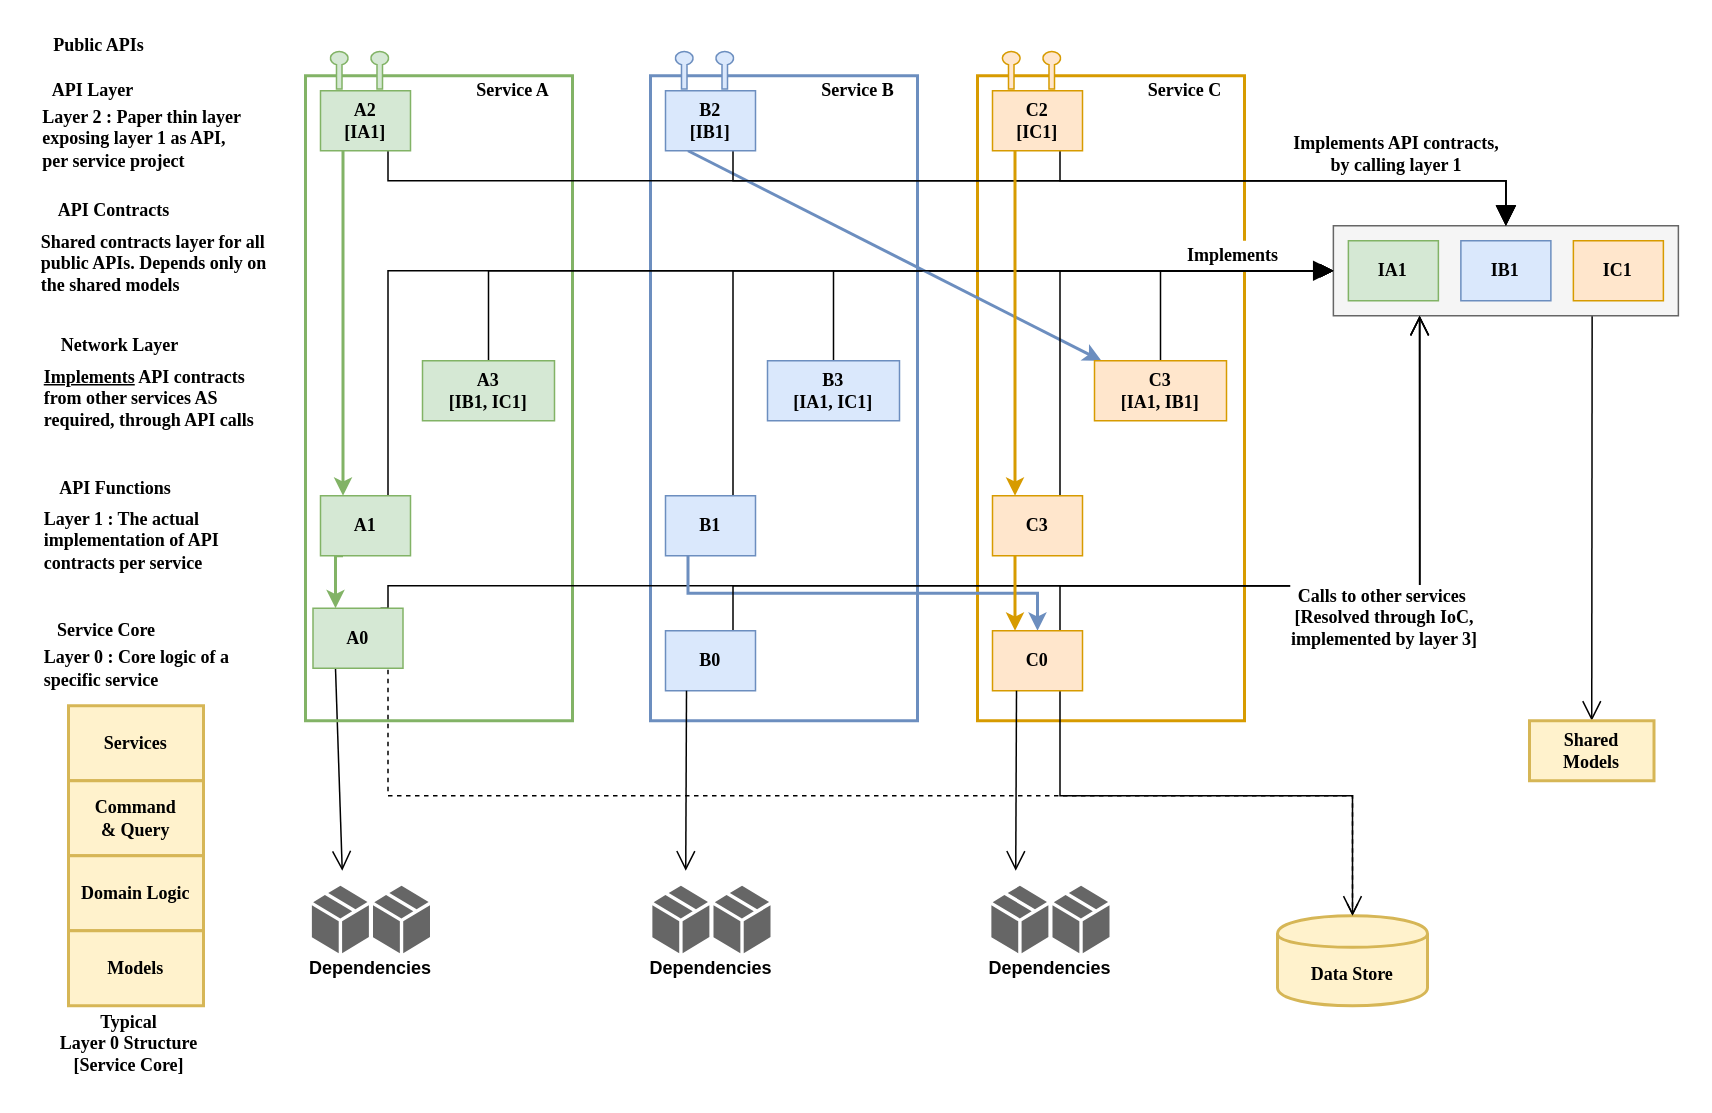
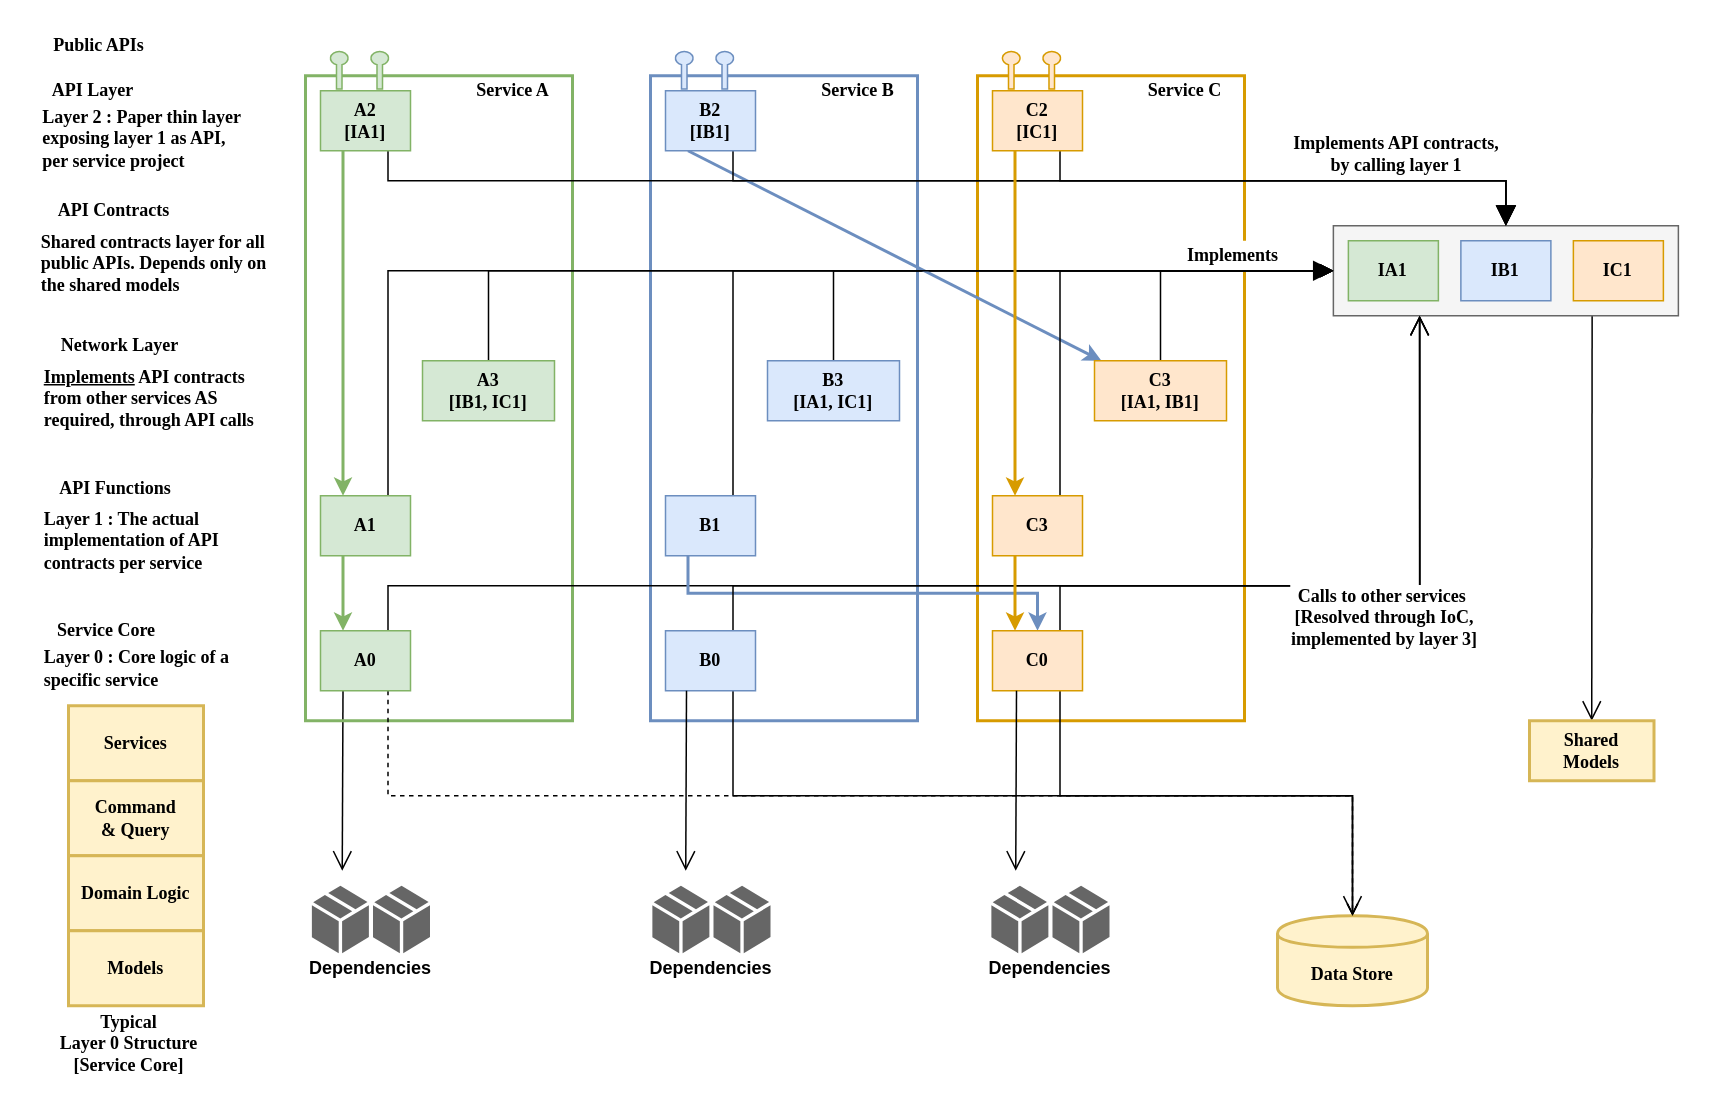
(358, 638) -> (365, 661)
none -> (733, 742)
